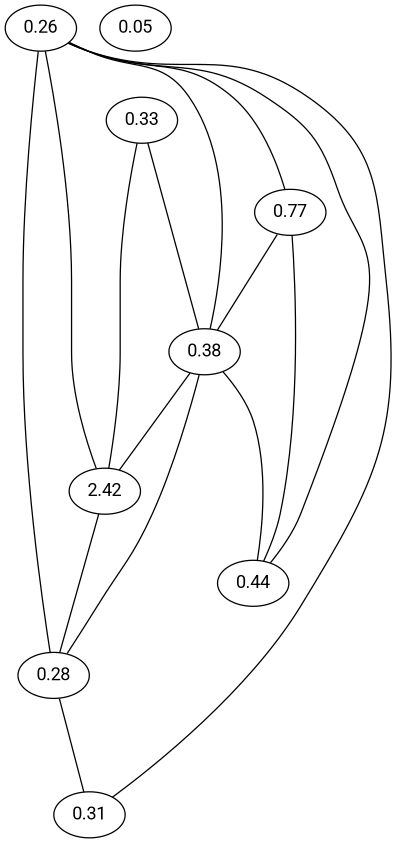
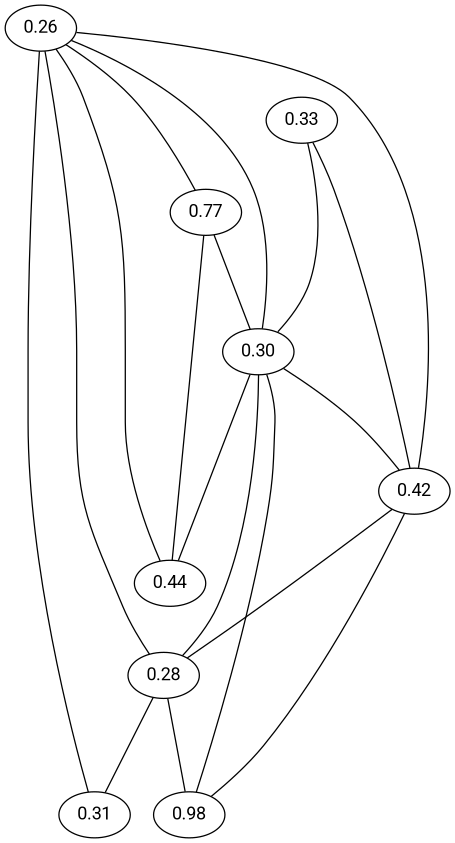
(136, 28) -> none
(205, 352) -> (258, 352)
(105, 491) -> (414, 491)
none -> (189, 815)
